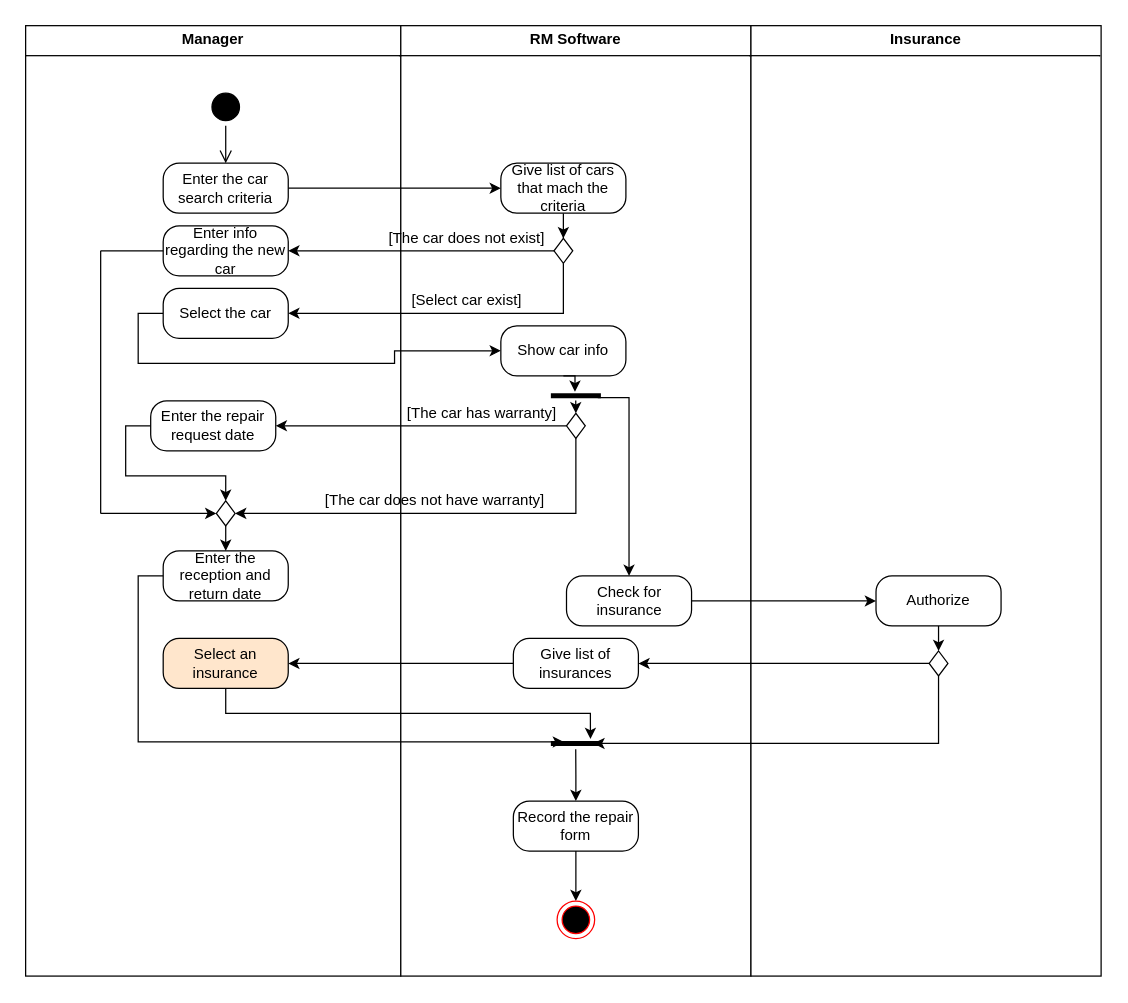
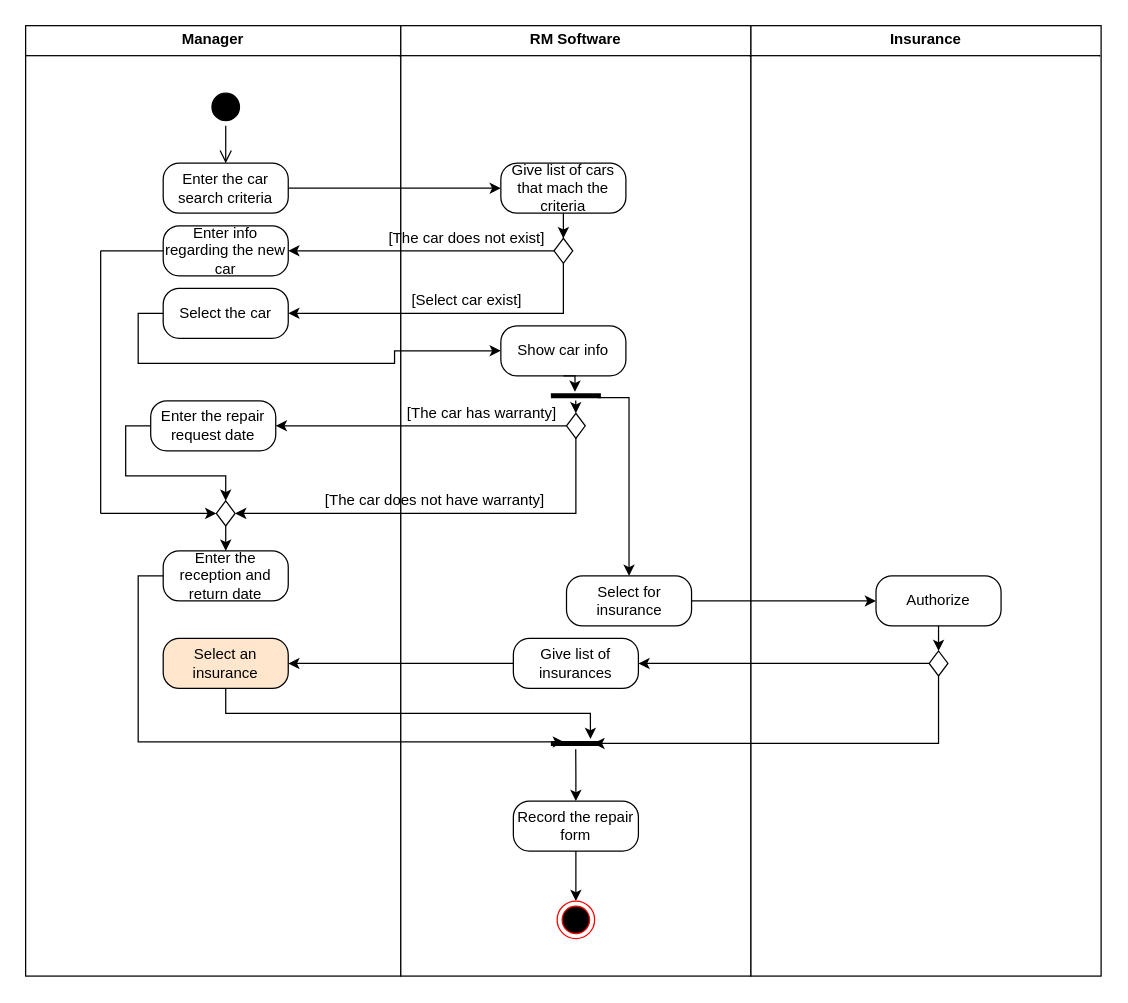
(629, 601) -> (629, 601)
